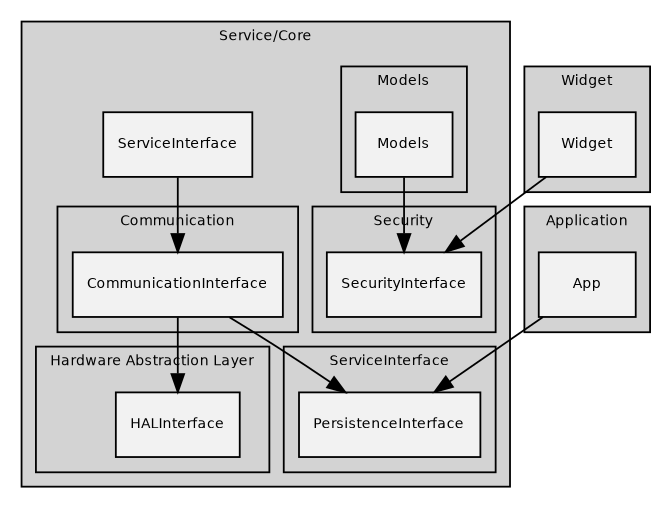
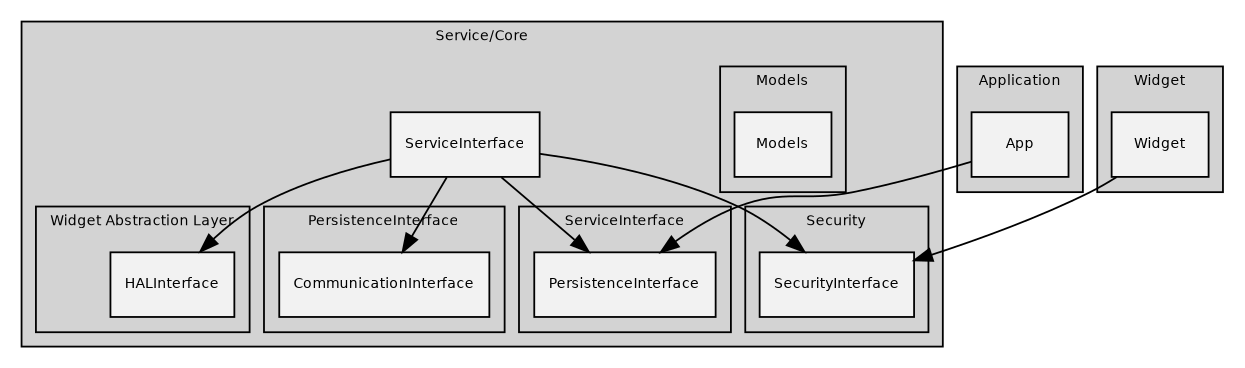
(404, 218) -> (671, 182)
(178, 222) -> (384, 222)
(178, 358) -> (297, 188)
(295, 359) -> (549, 218)
(153, 362) -> (143, 222)
